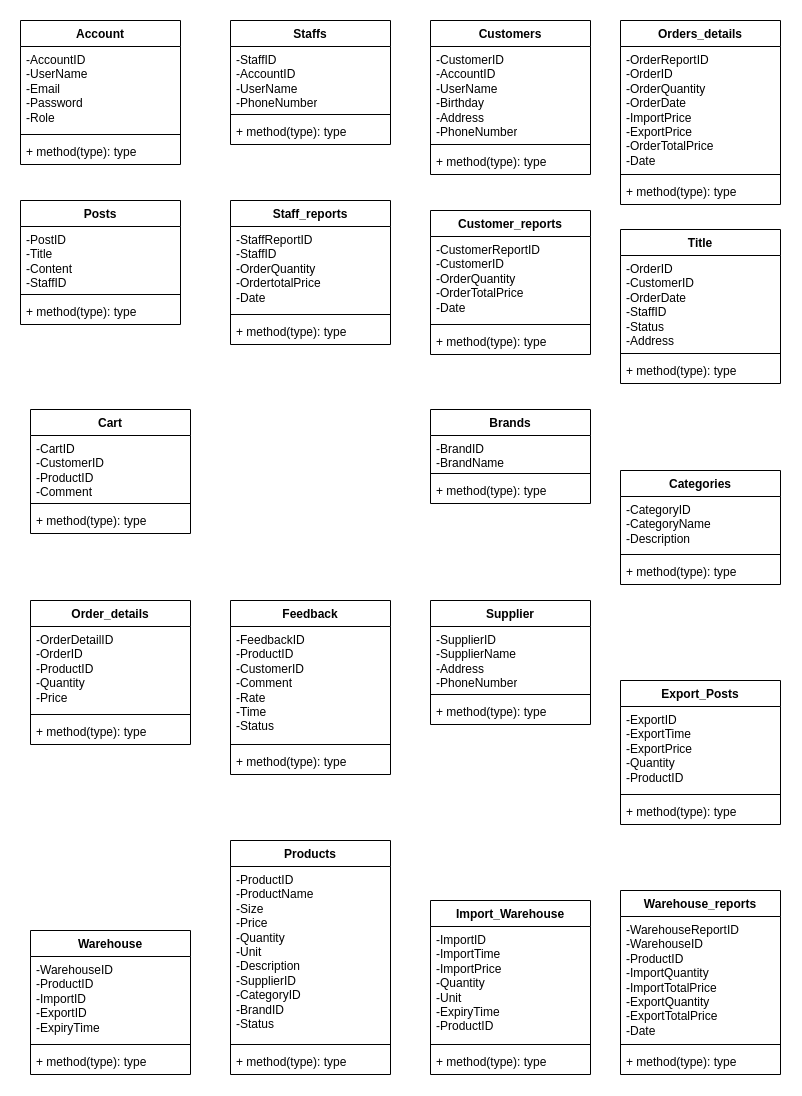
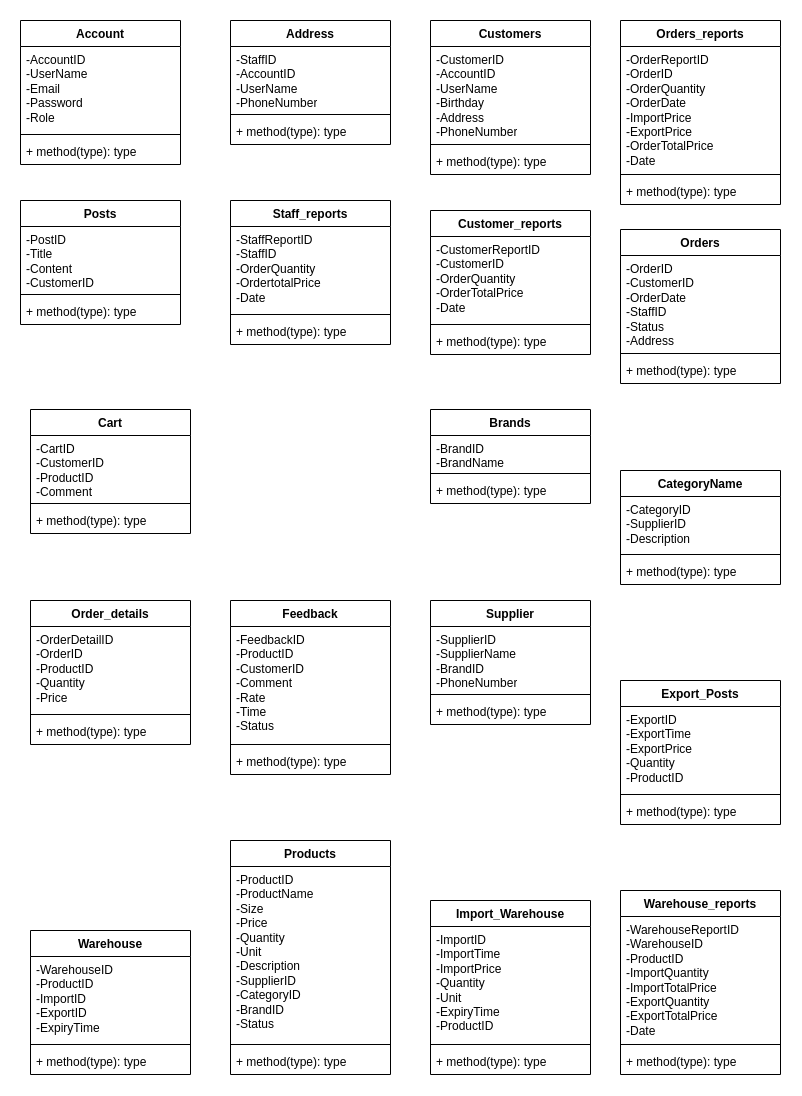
(311, 35) -> (311, 35)
(701, 35) -> (701, 35)
(701, 244) -> (701, 244)
(53, 262) -> (63, 262)
(701, 485) -> (701, 485)
(670, 525) -> (664, 525)
(477, 662) -> (477, 662)
